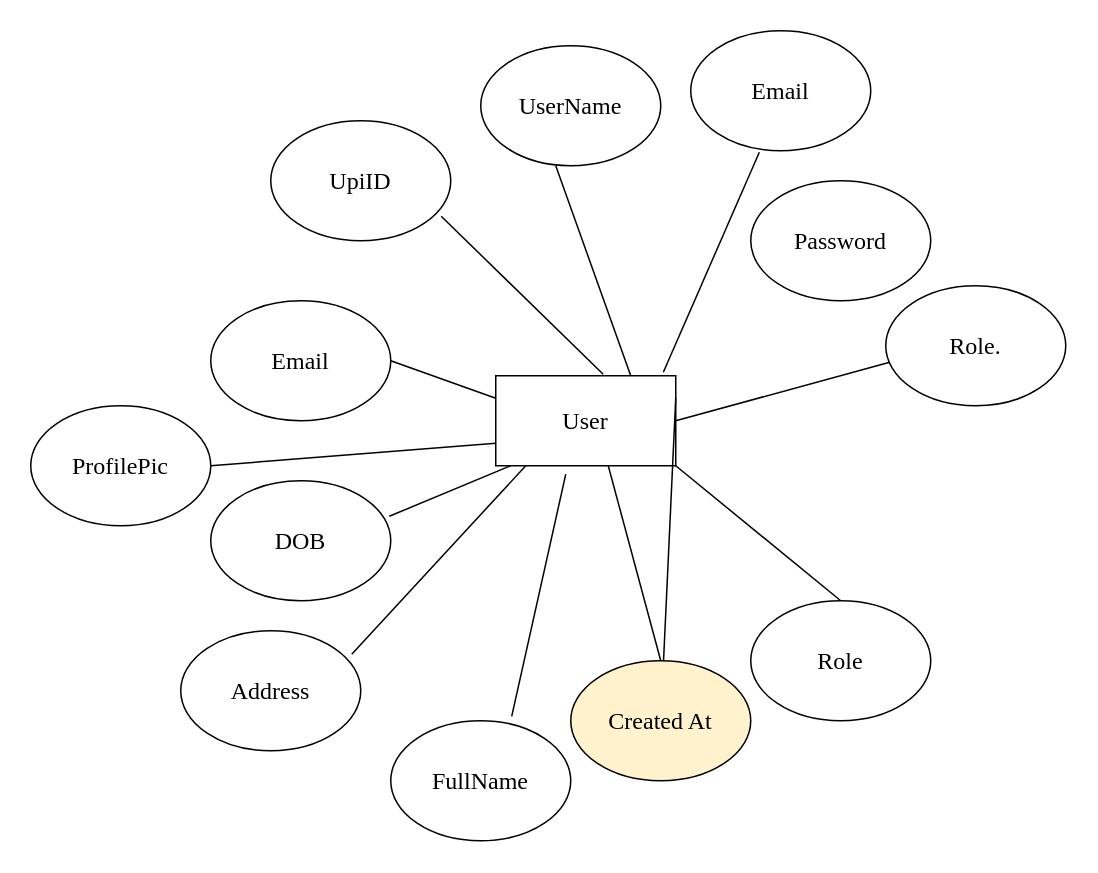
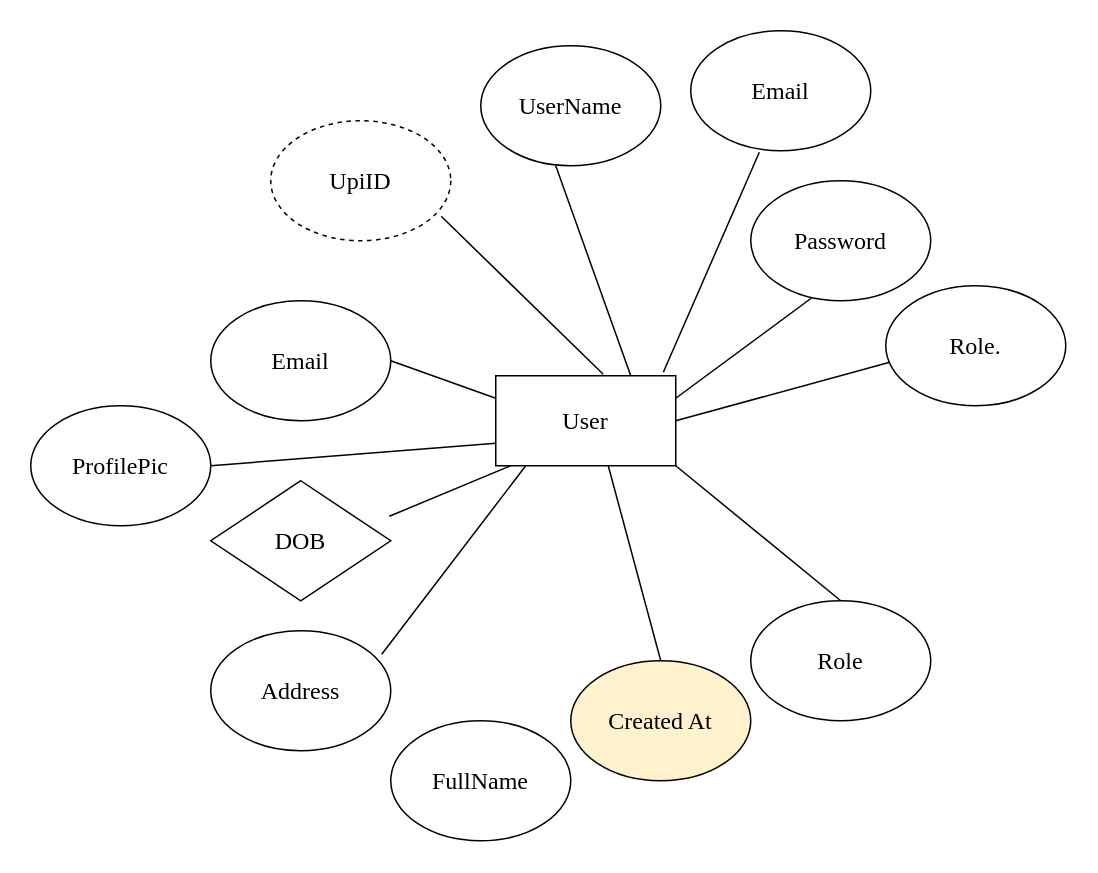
(361, 181) -> (361, 181)
(669, 534) -> (743, 348)
(301, 541) -> (301, 541)
(539, 595) -> none
(271, 691) -> (301, 691)
